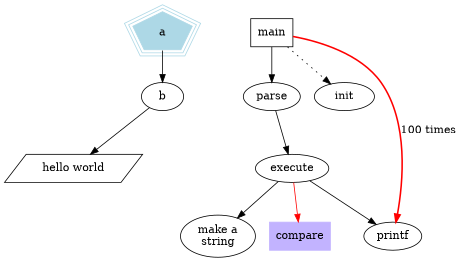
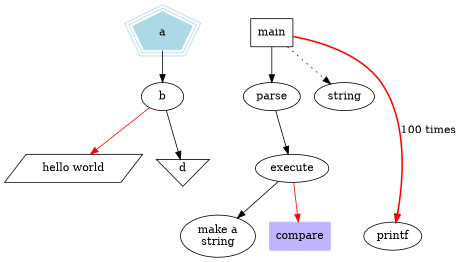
(344, 97) -> (344, 97)
(123, 129) -> (123, 129)
none -> (183, 168)
(340, 200) -> none
